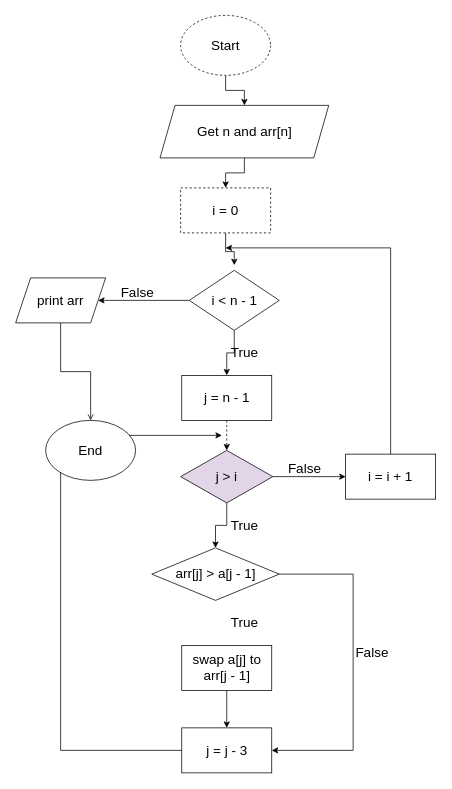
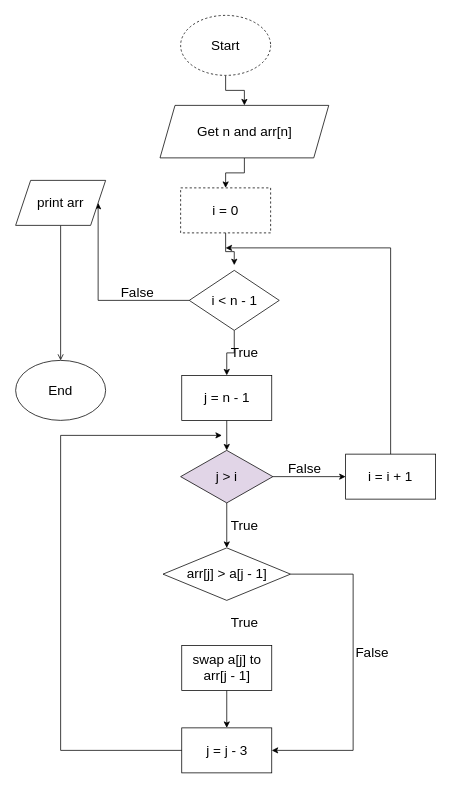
(60, 300) -> (60, 203)
(227, 432) -> (227, 432)
(90, 450) -> (60, 390)
(215, 574) -> (227, 574)
